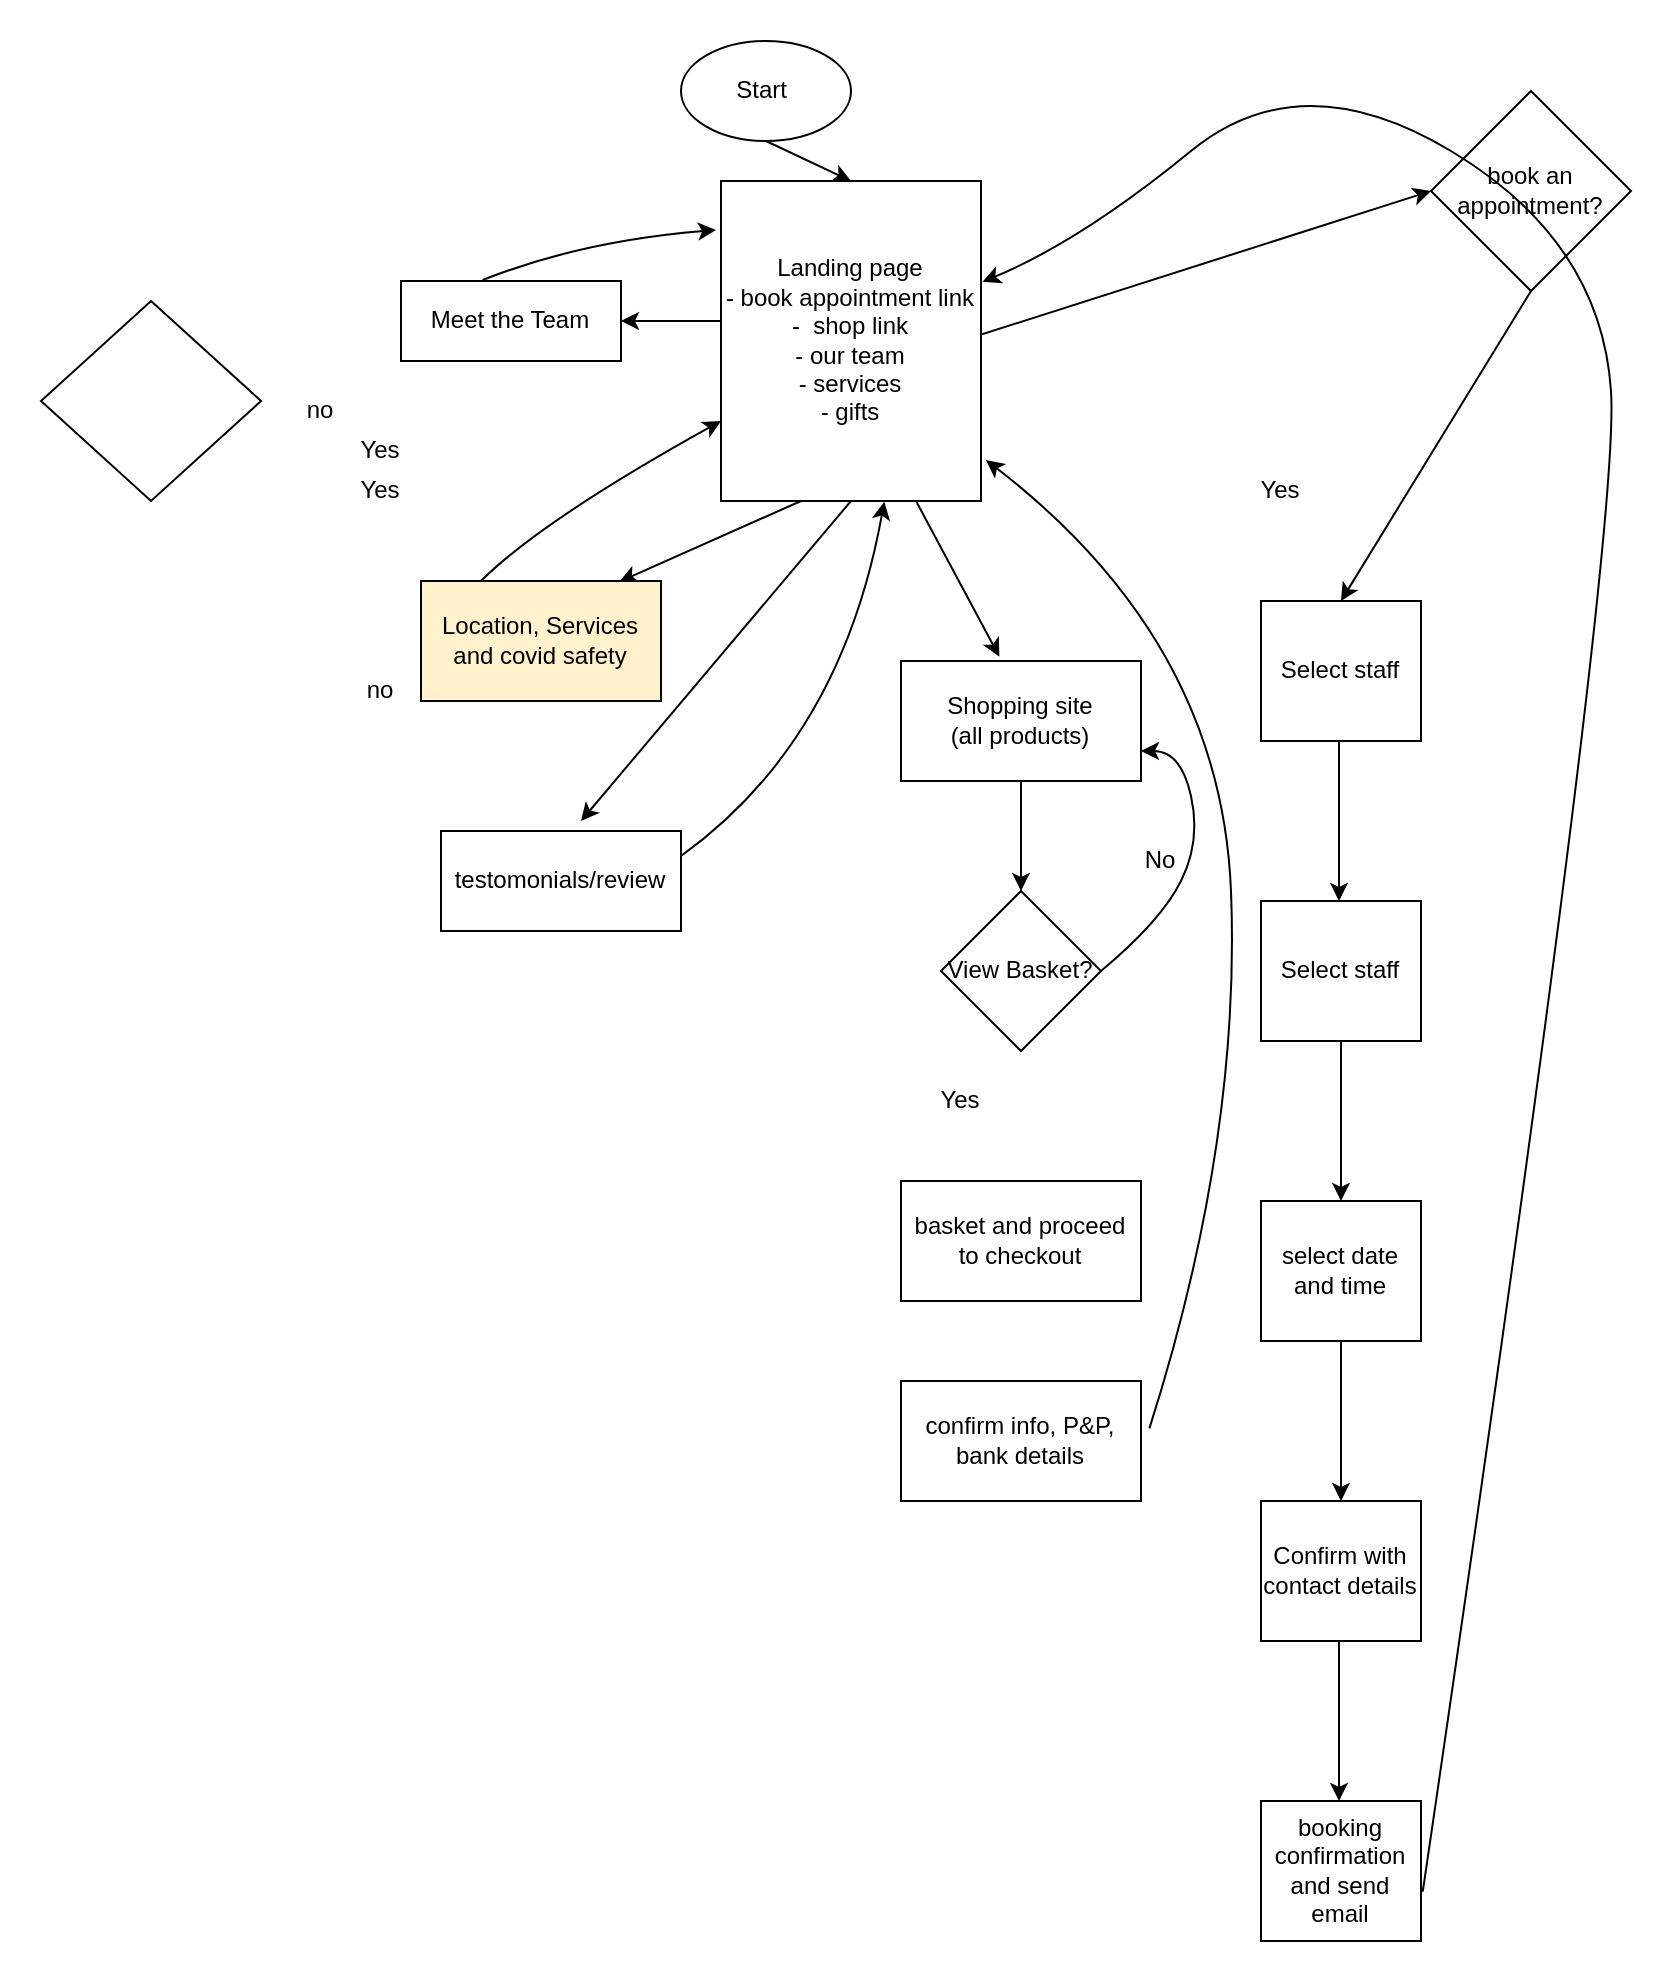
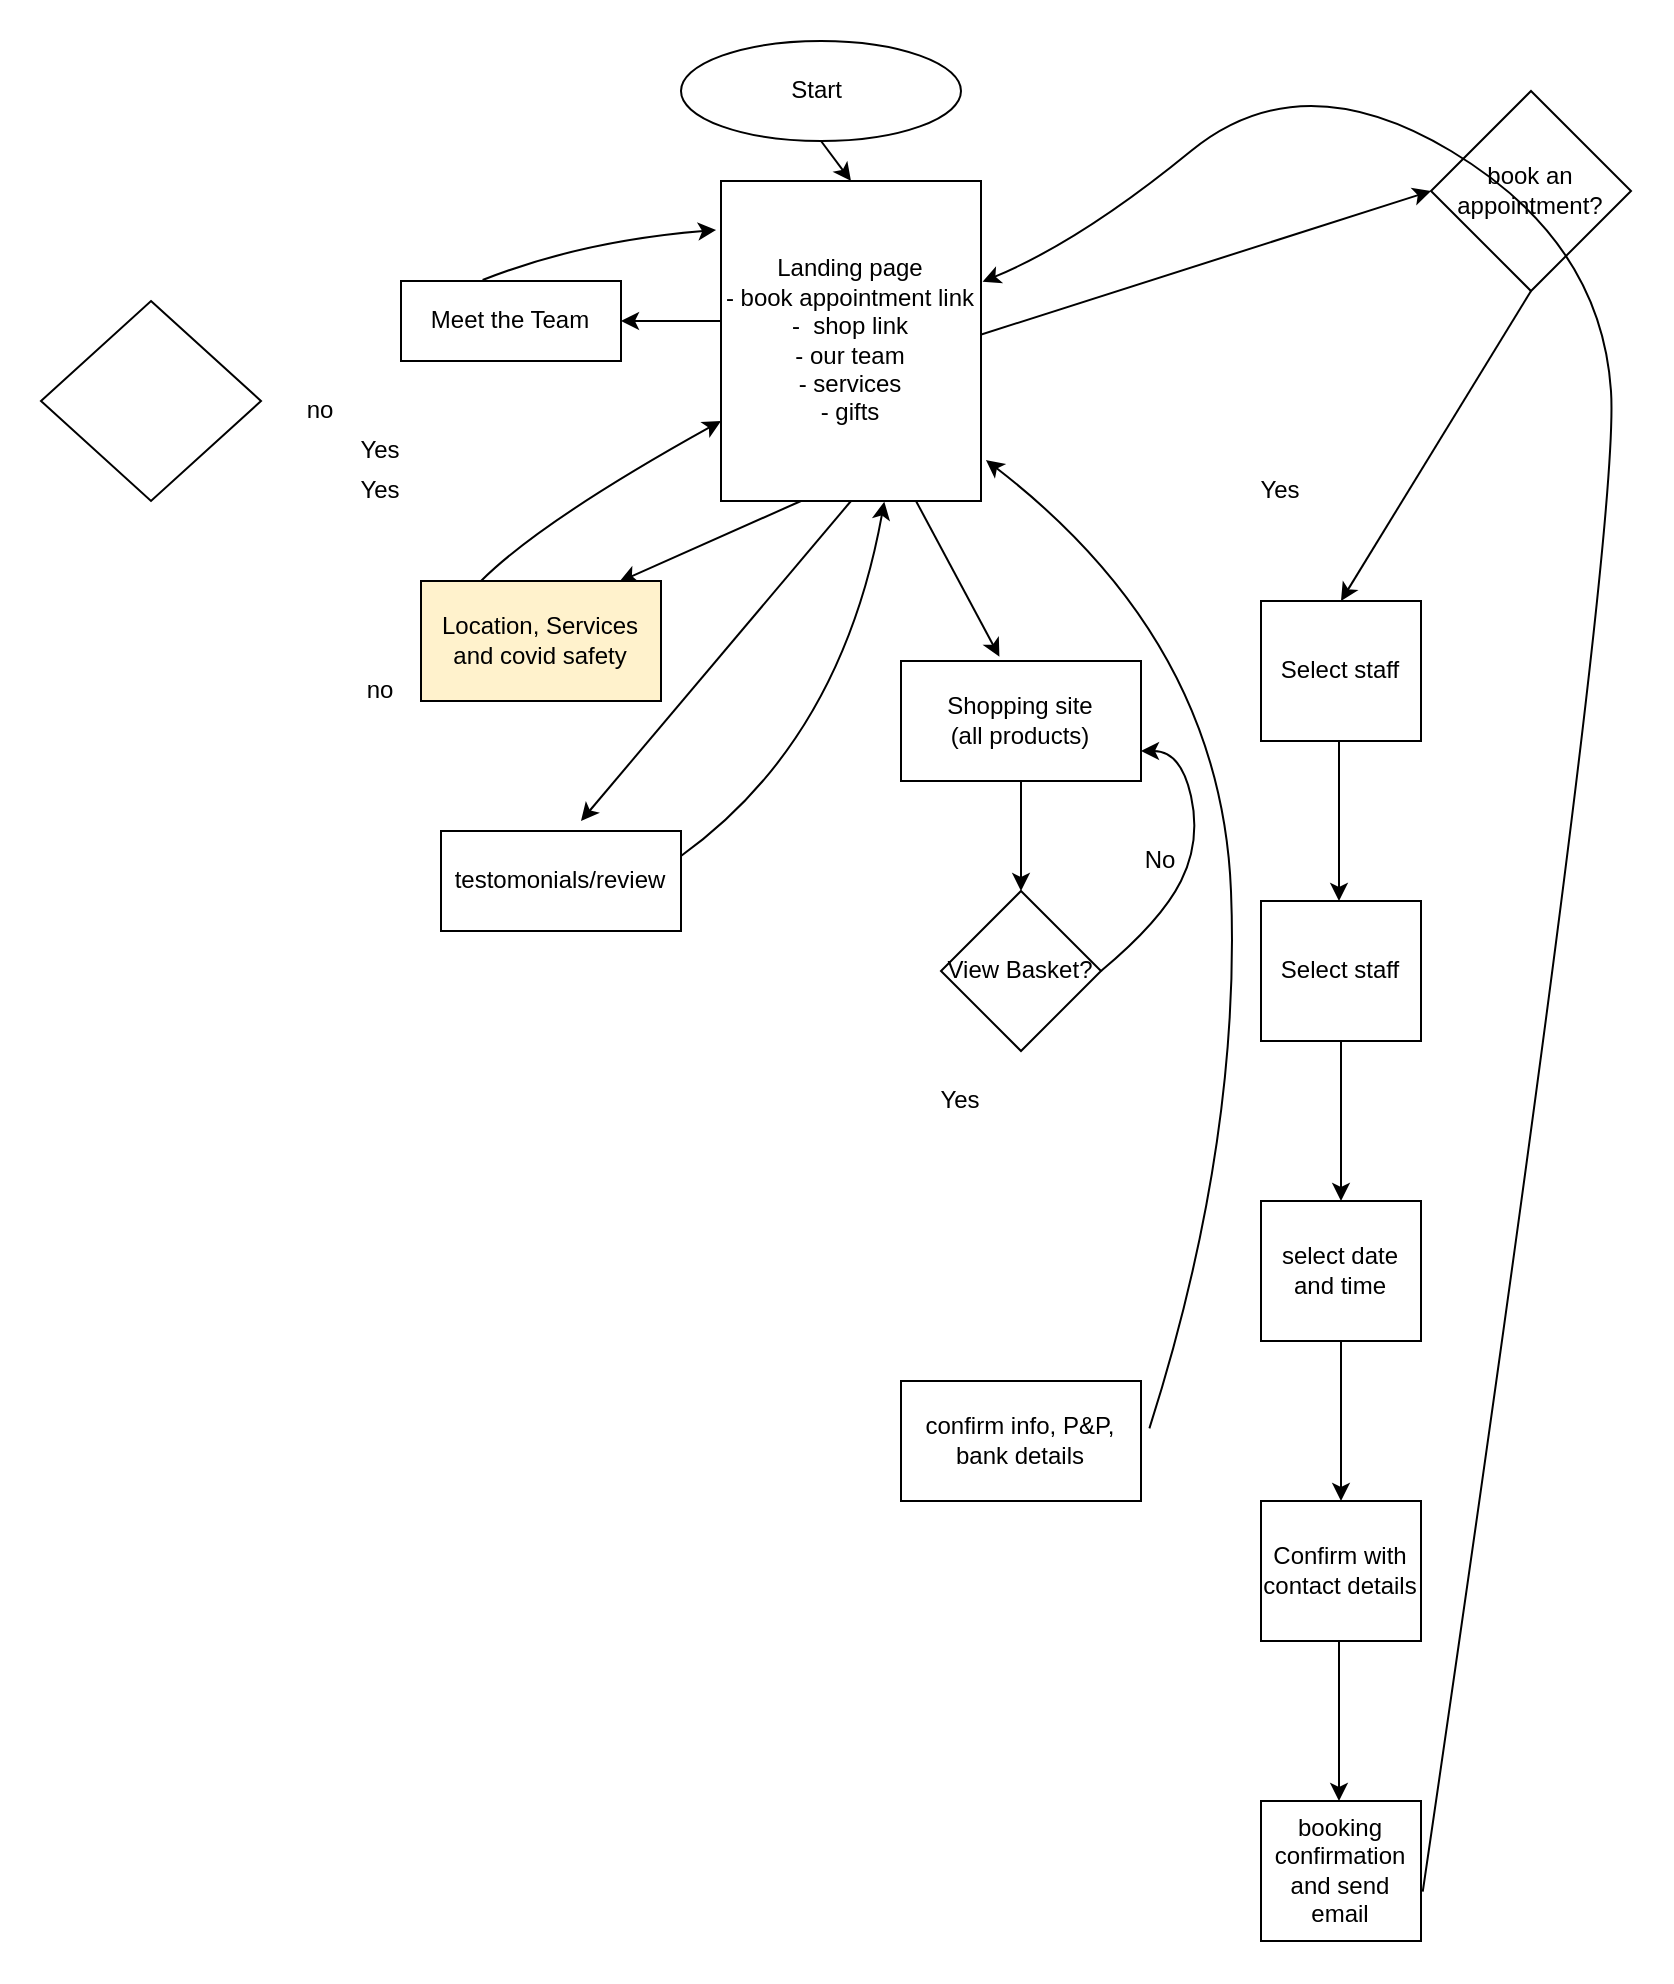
(766, 91) -> (821, 91)
(1021, 1241) -> none
